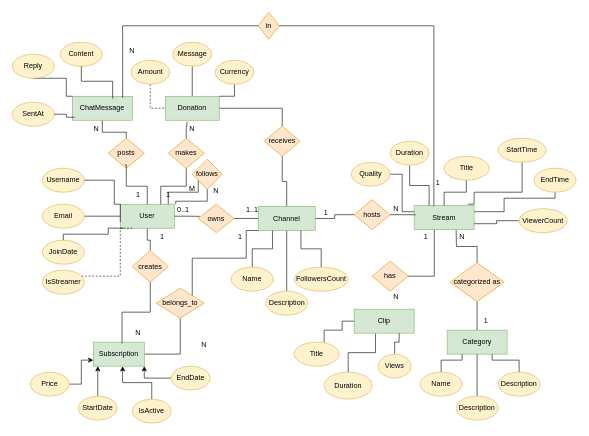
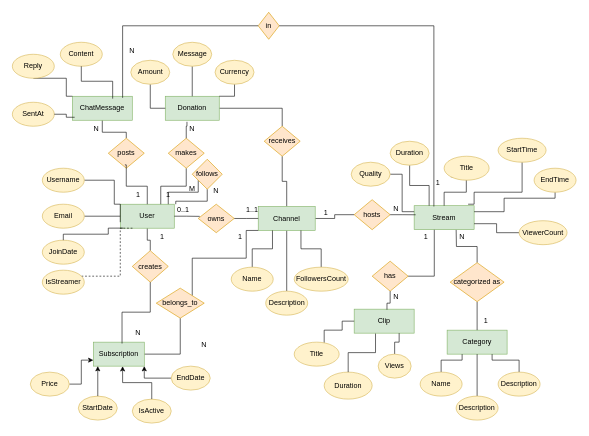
(150, 103) -> (150, 103)
(543, 221) -> (543, 233)
none -> (390, 301)
